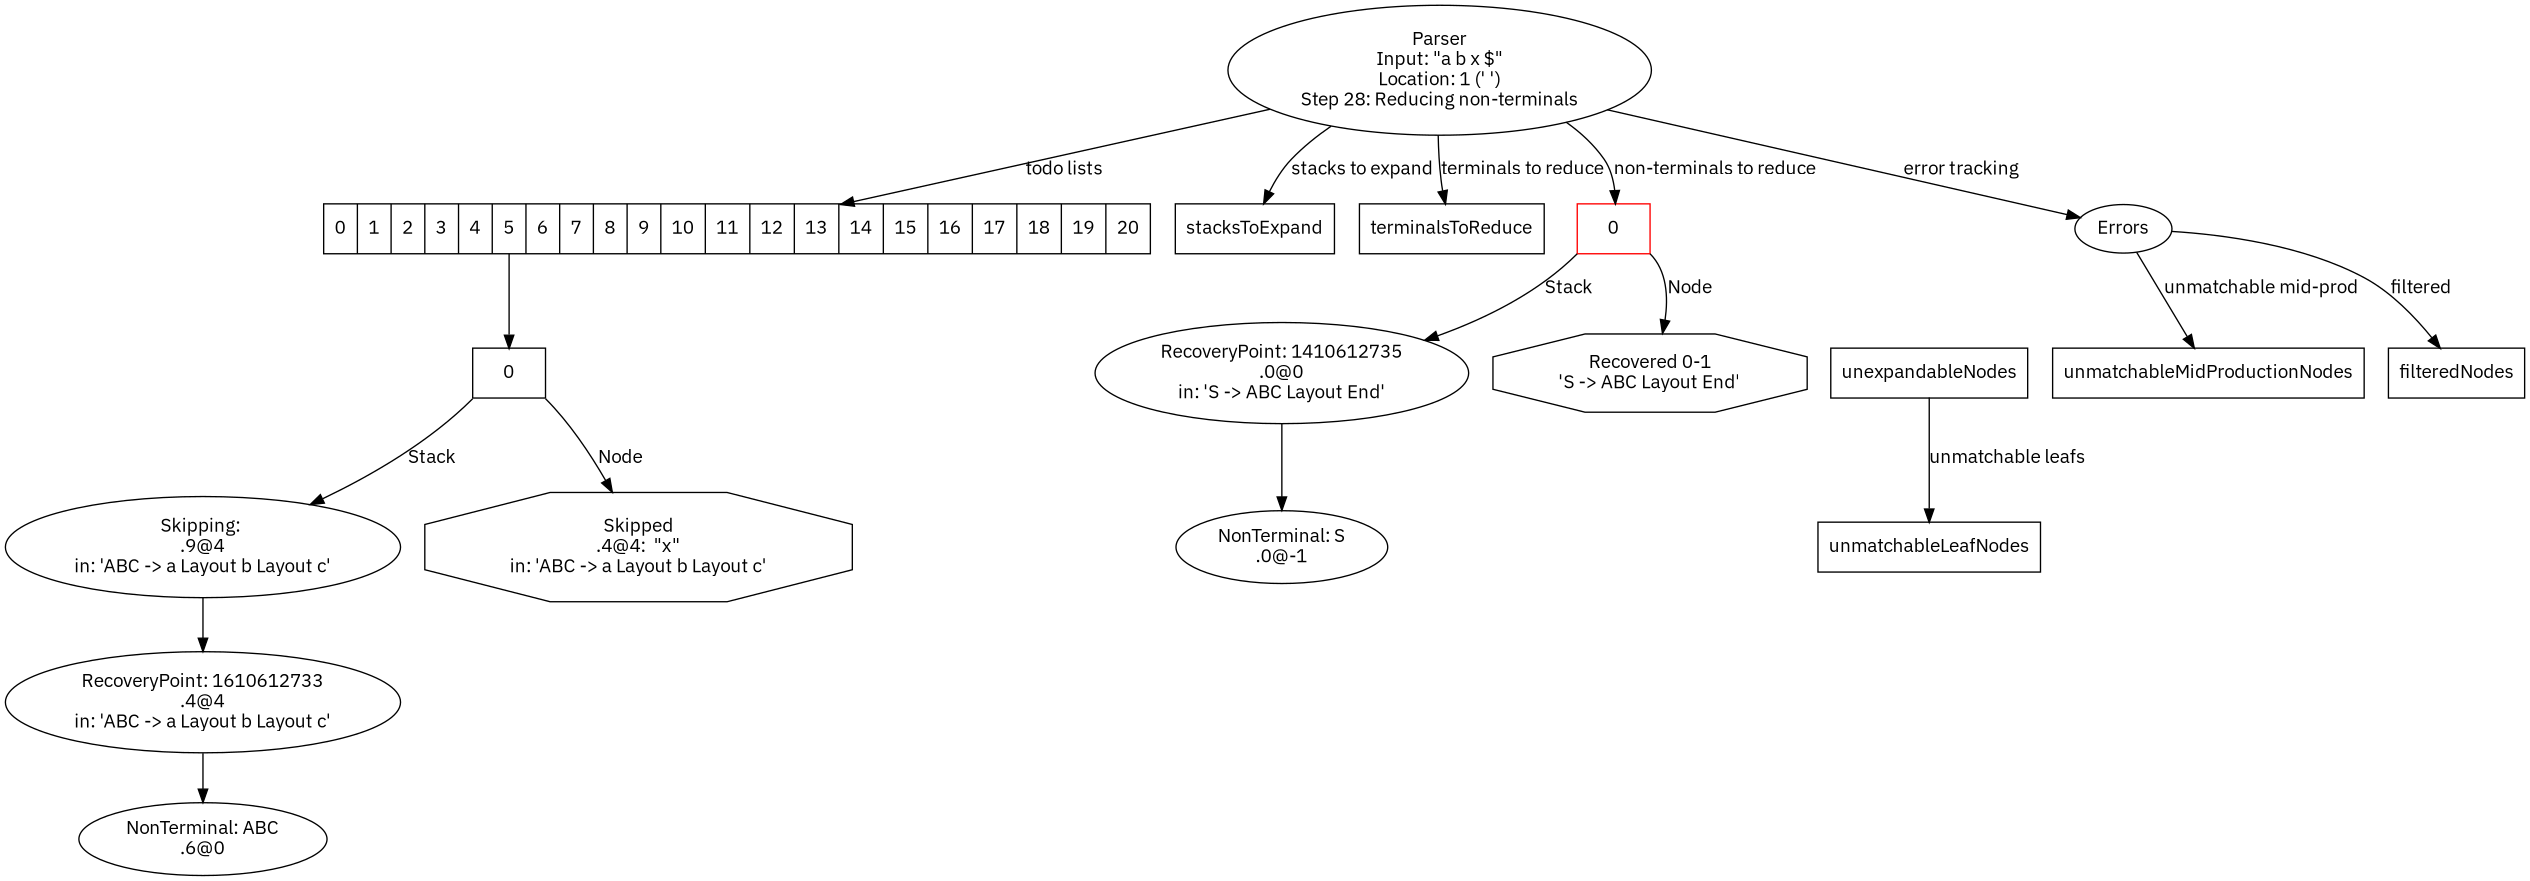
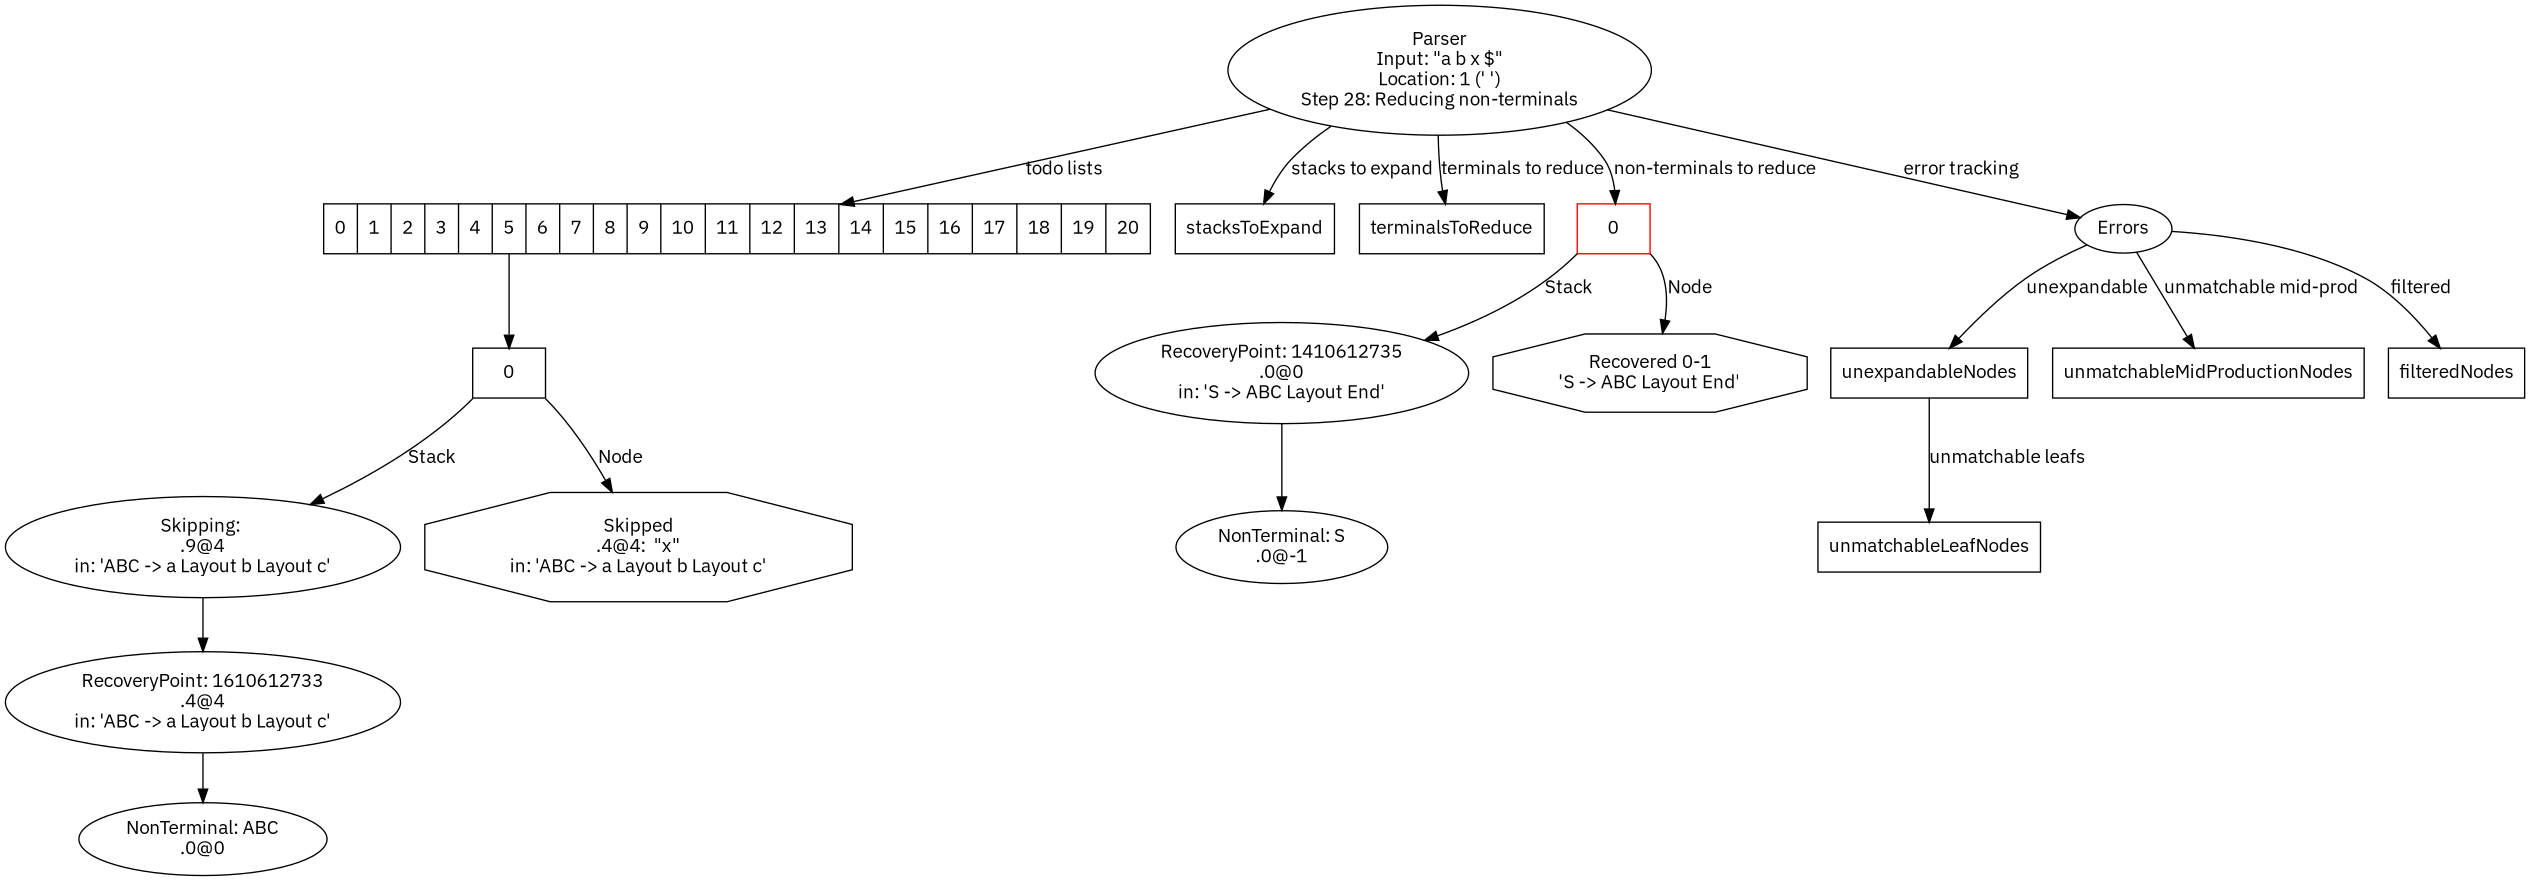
none -> (2018, 284)
(203, 839) -> (203, 839)
